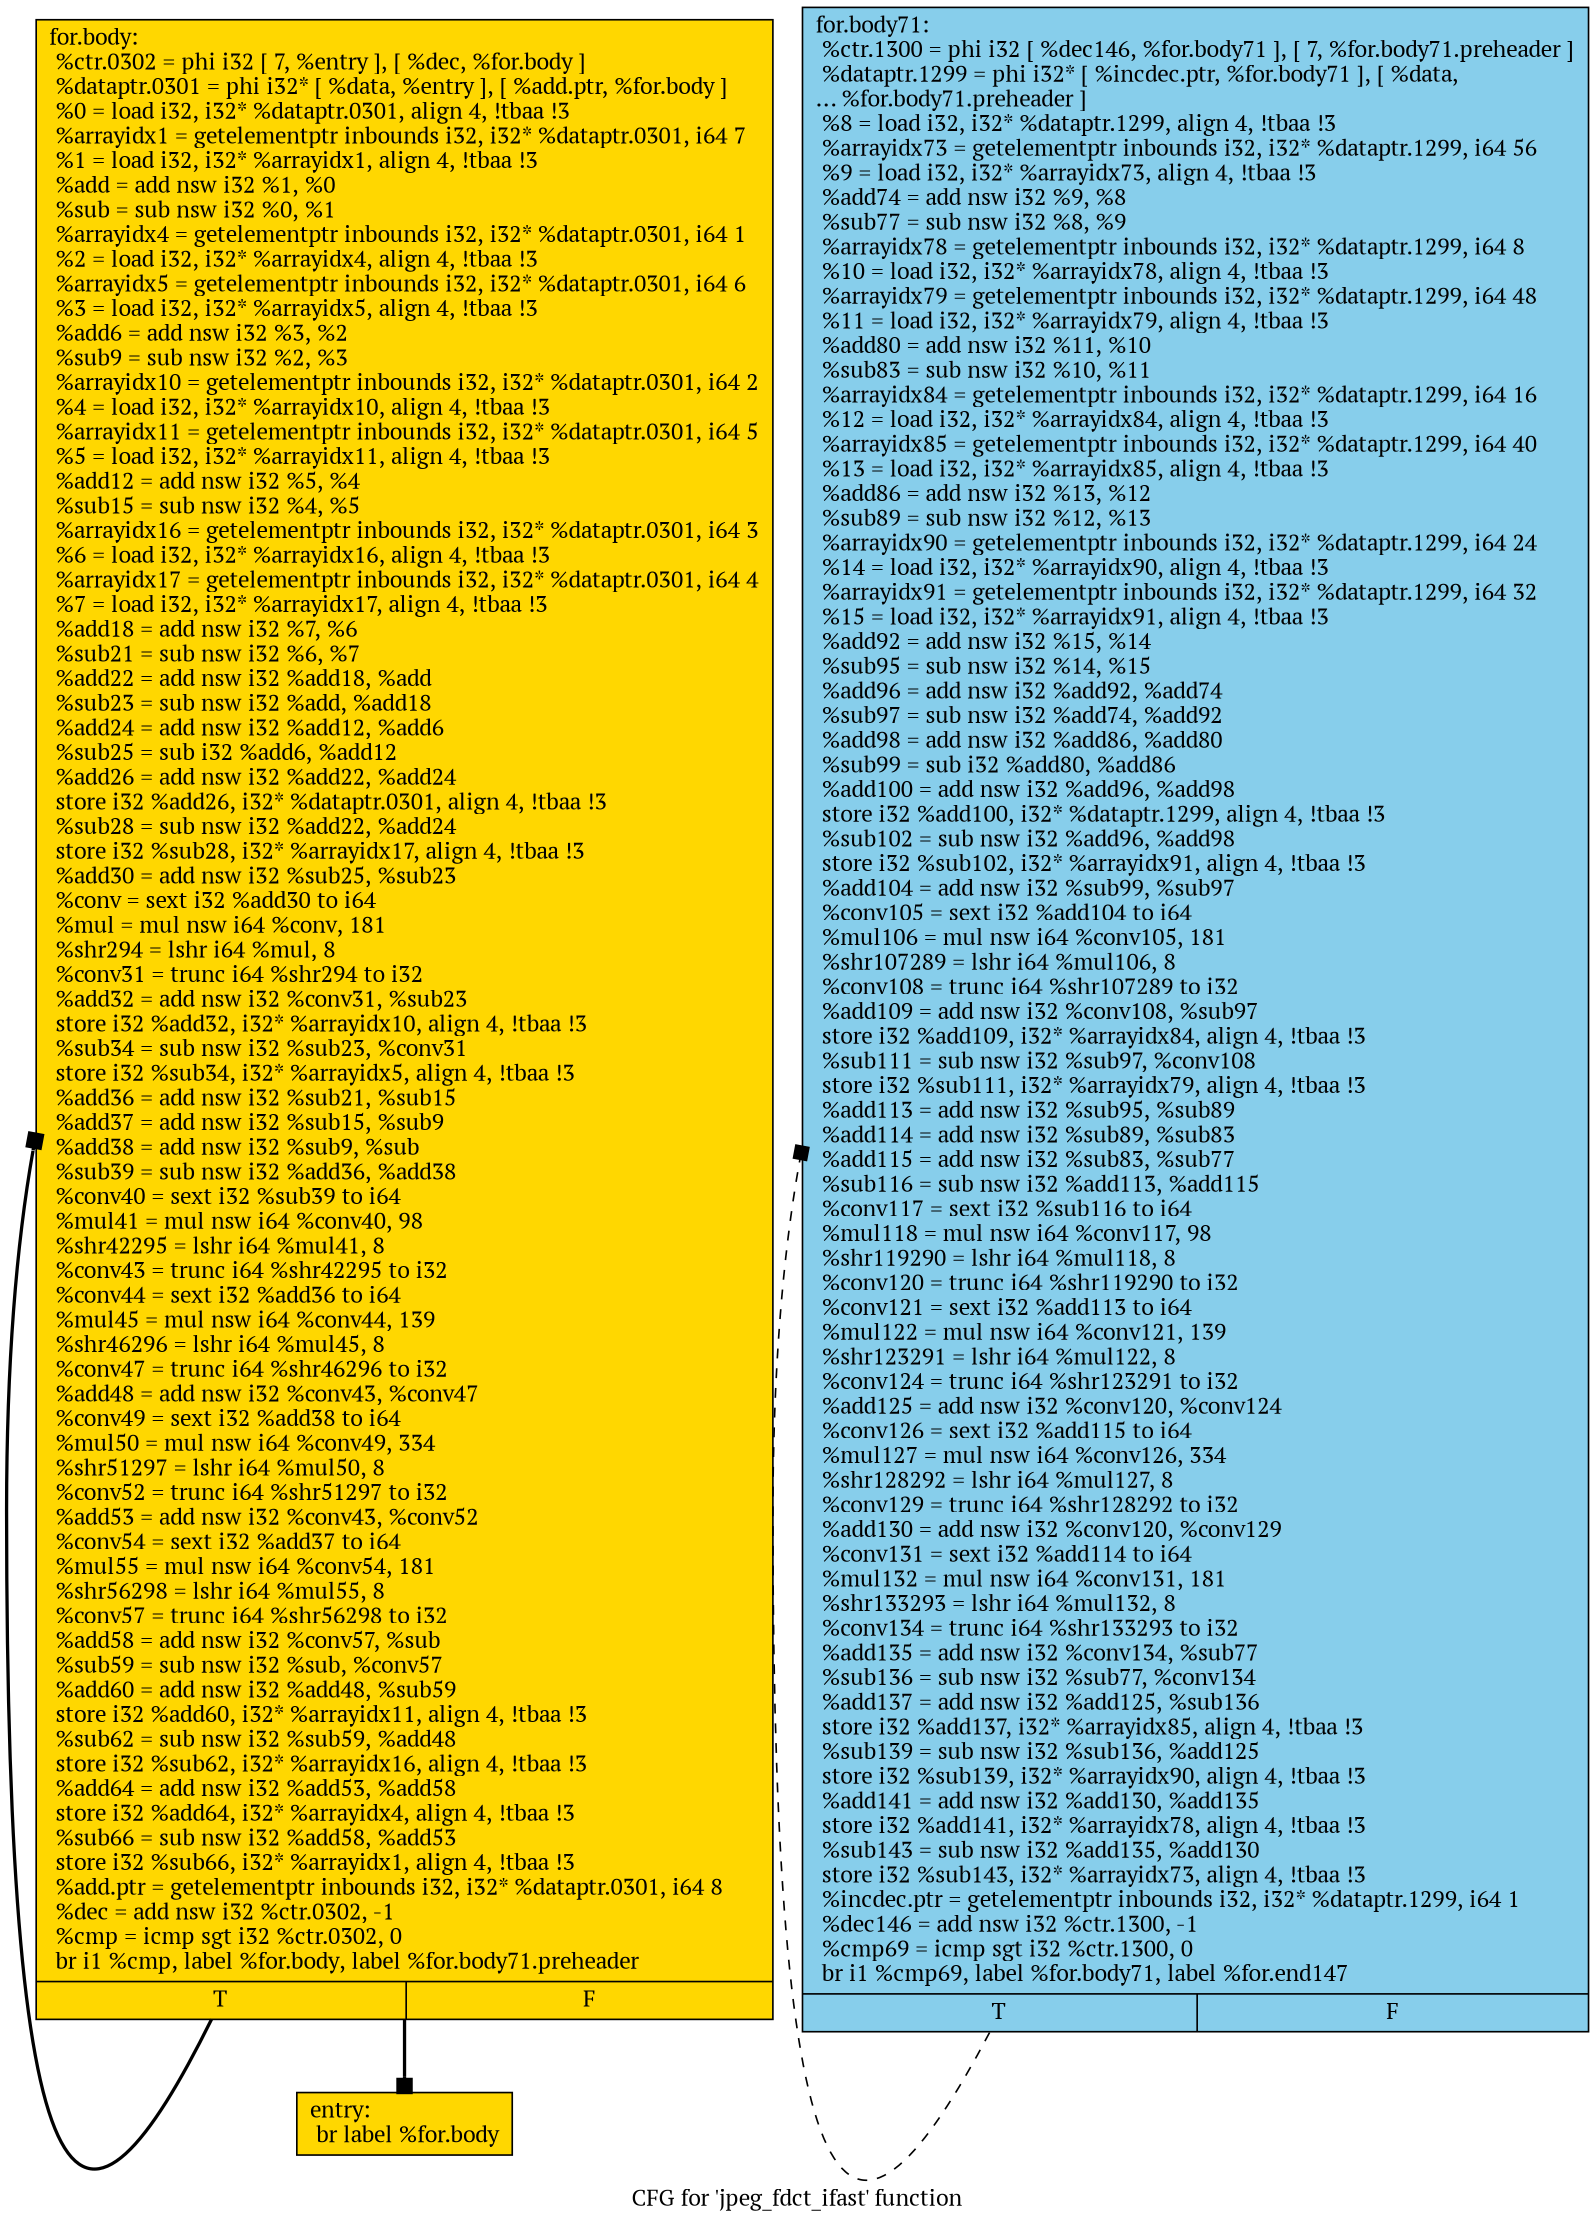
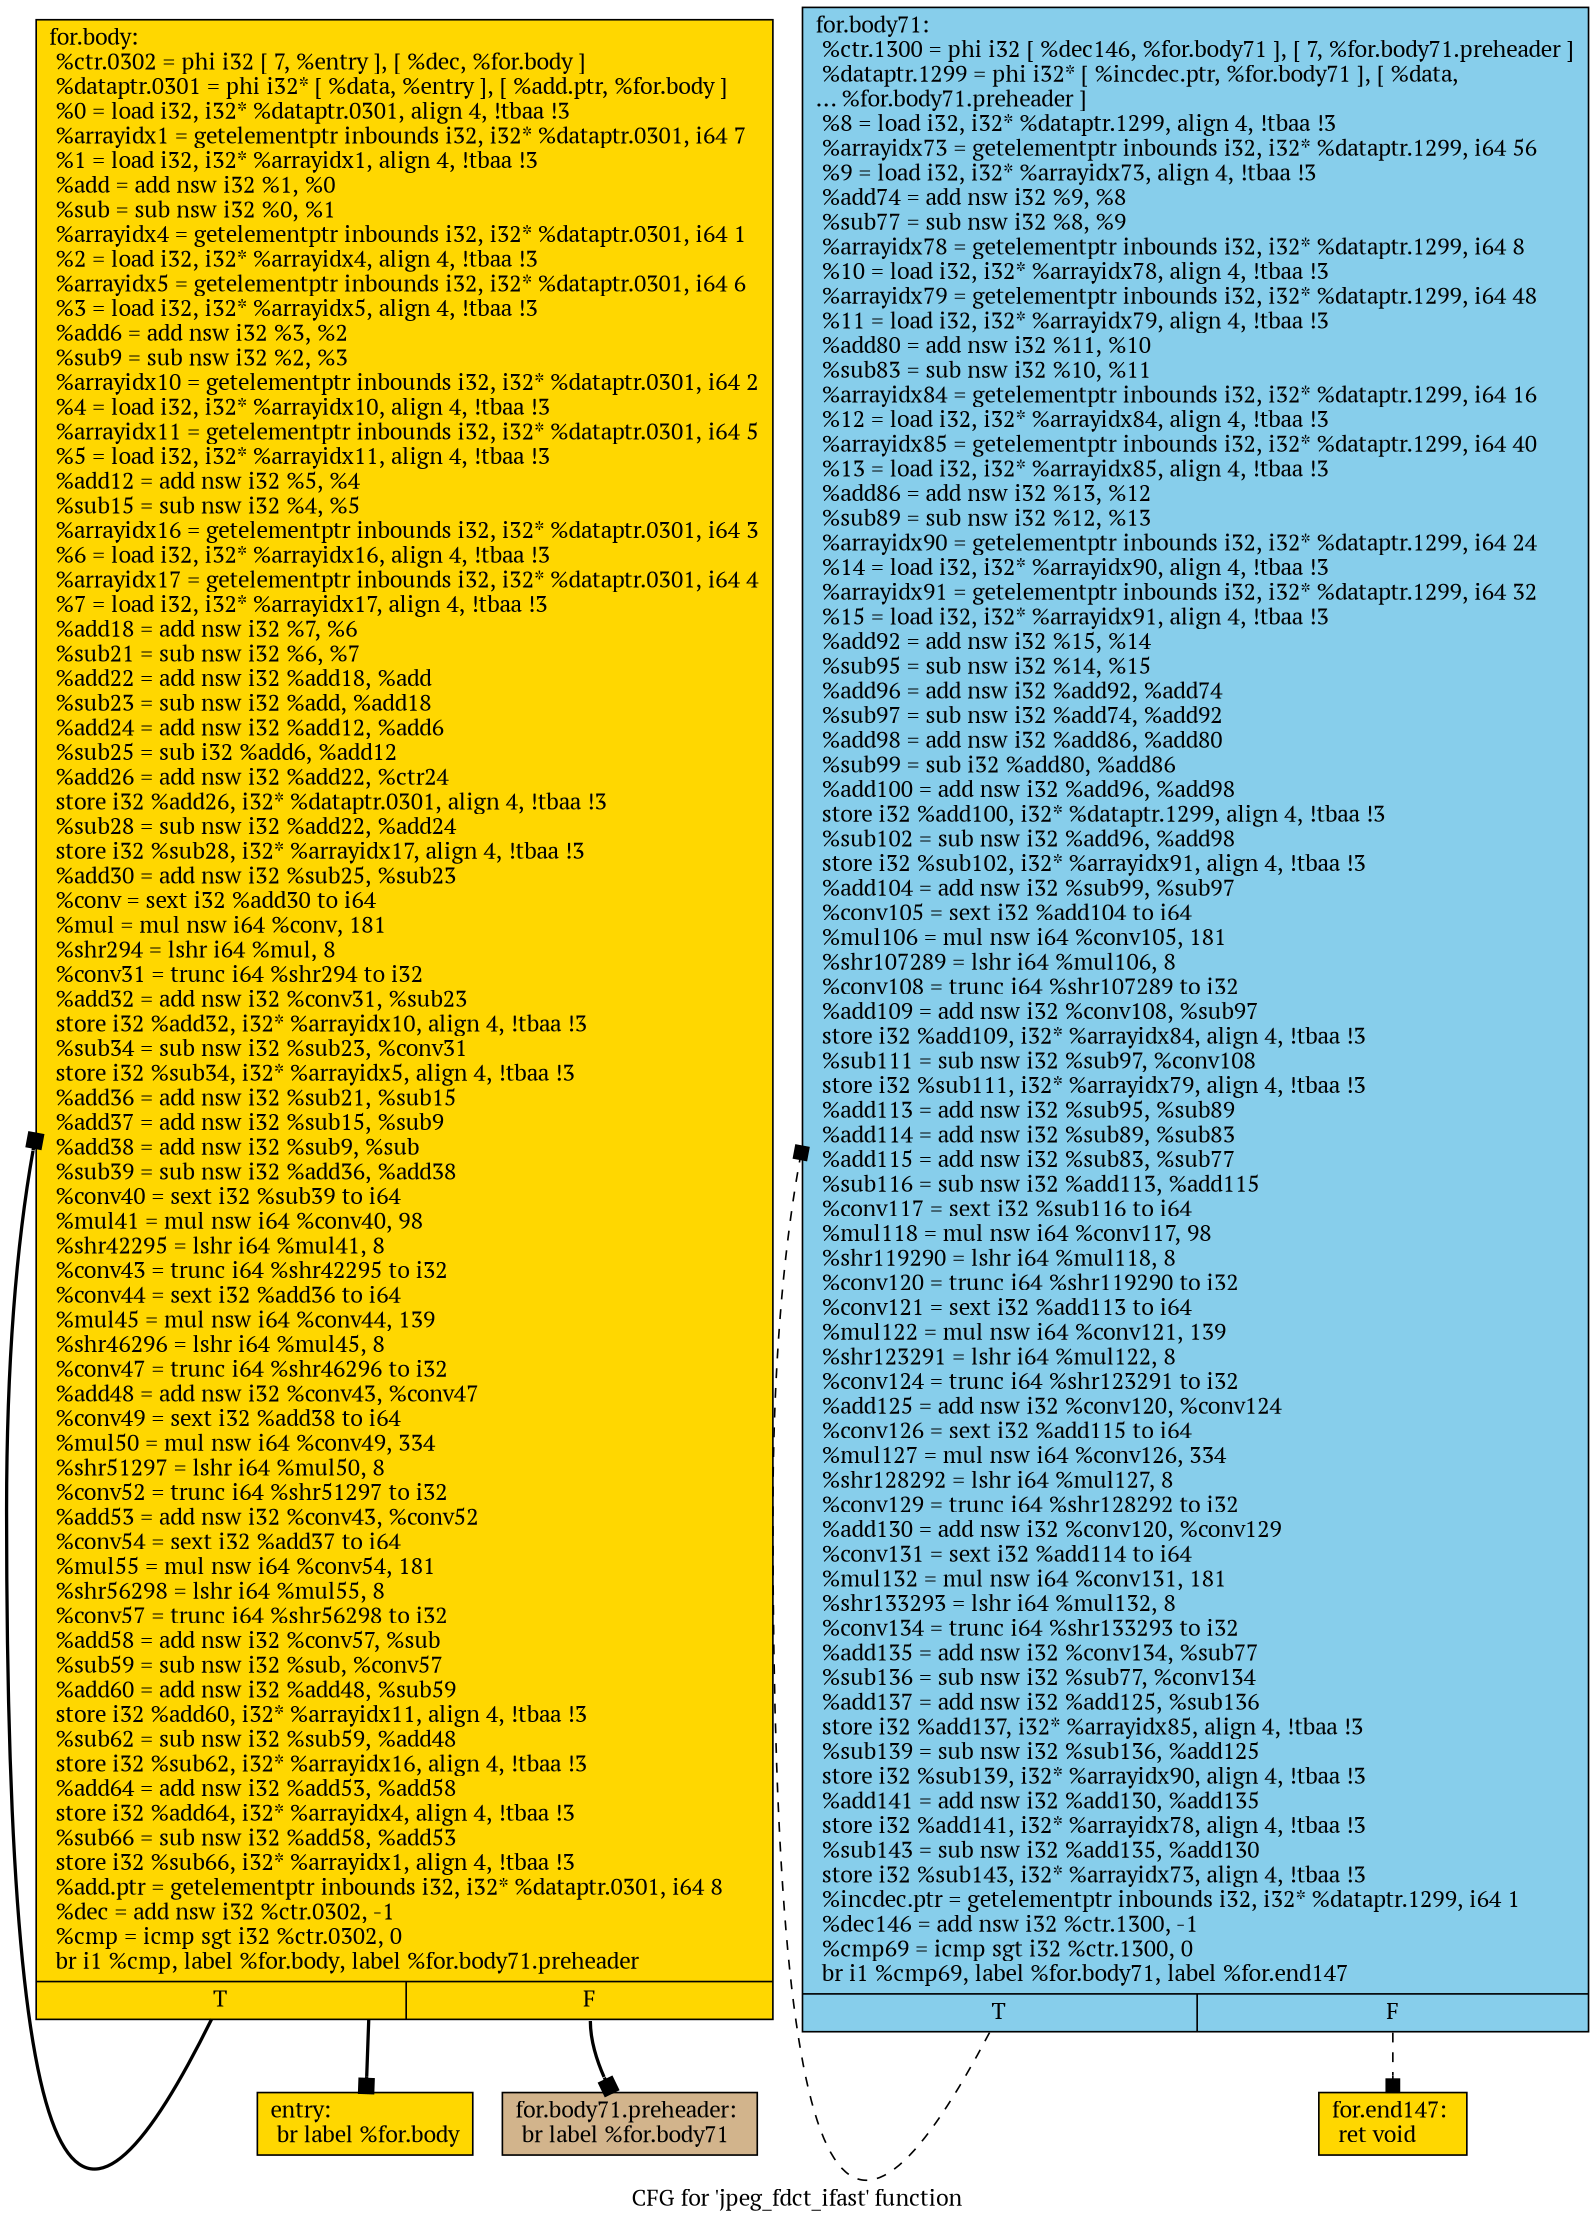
(253, 778) -> (250, 778)
none -> (630, 2124)
none -> (1393, 2124)
